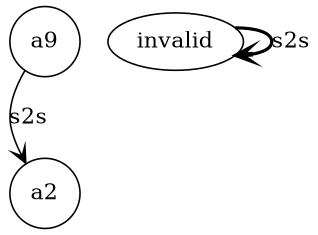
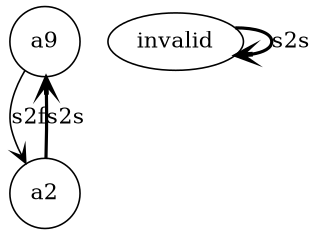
(29, 118) -> (29, 118)
none -> (47, 126)
